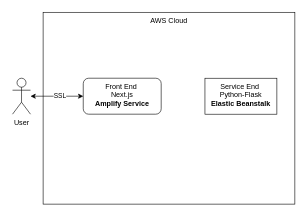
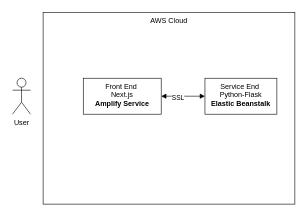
(59, 96) -> none
(122, 96) -> (122, 96)
none -> (174, 96)
